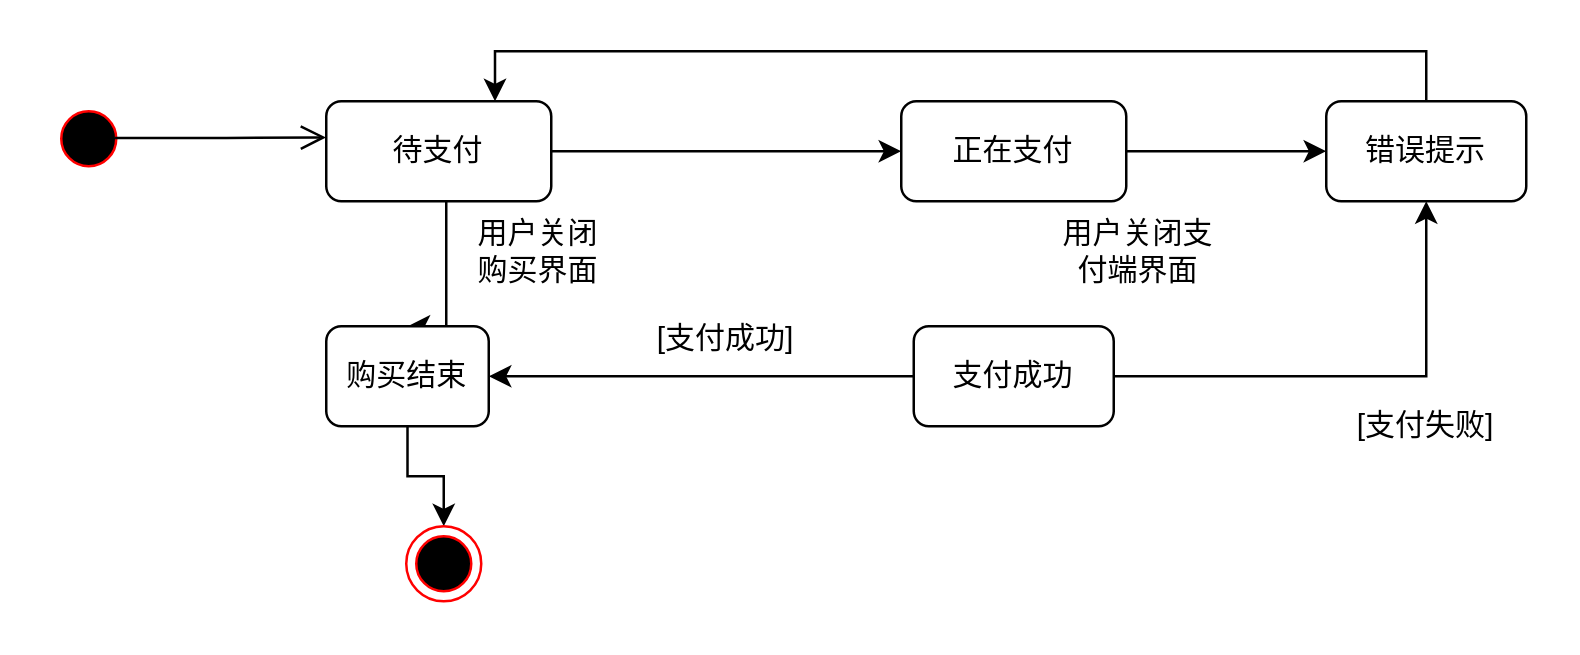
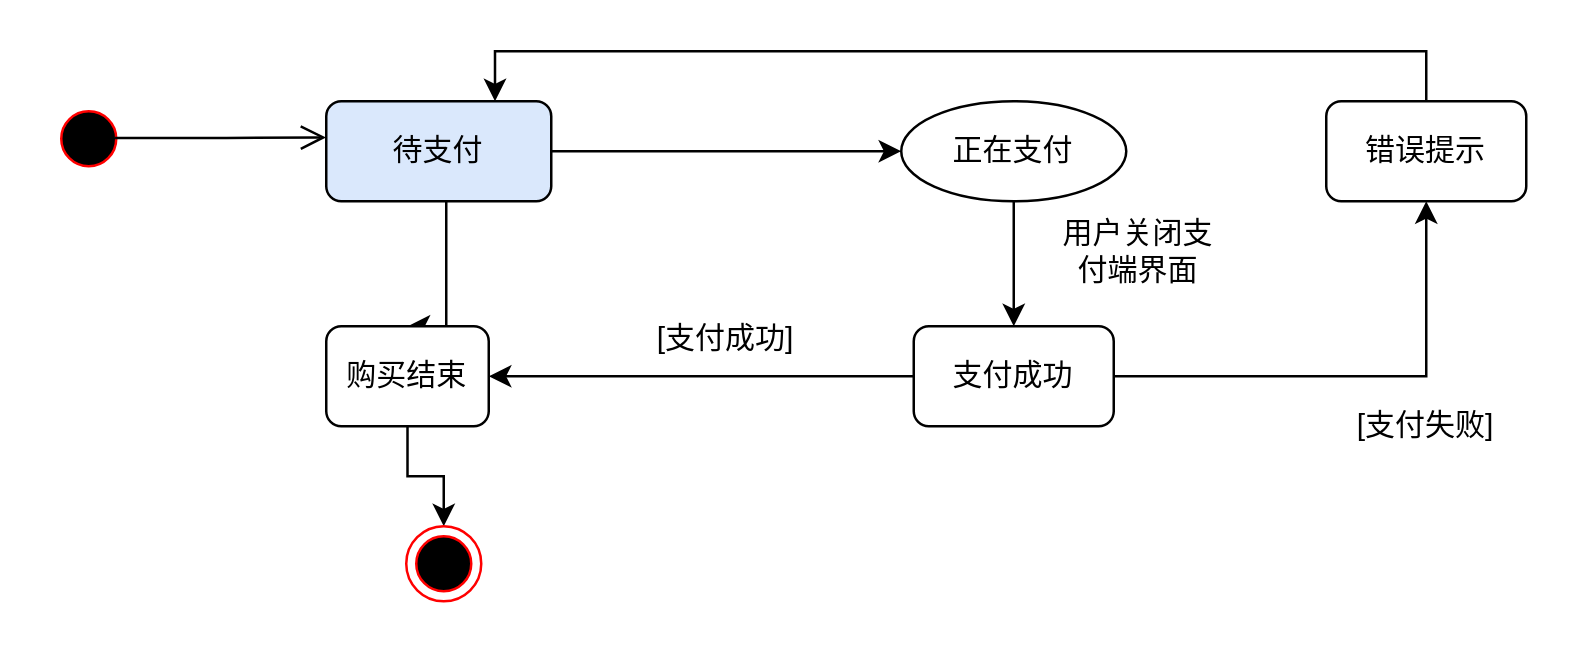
(439, 151) -> (439, 151)
(1014, 151) -> (1014, 151)
(1218, 151) -> (1014, 255)
(539, 251) -> none
